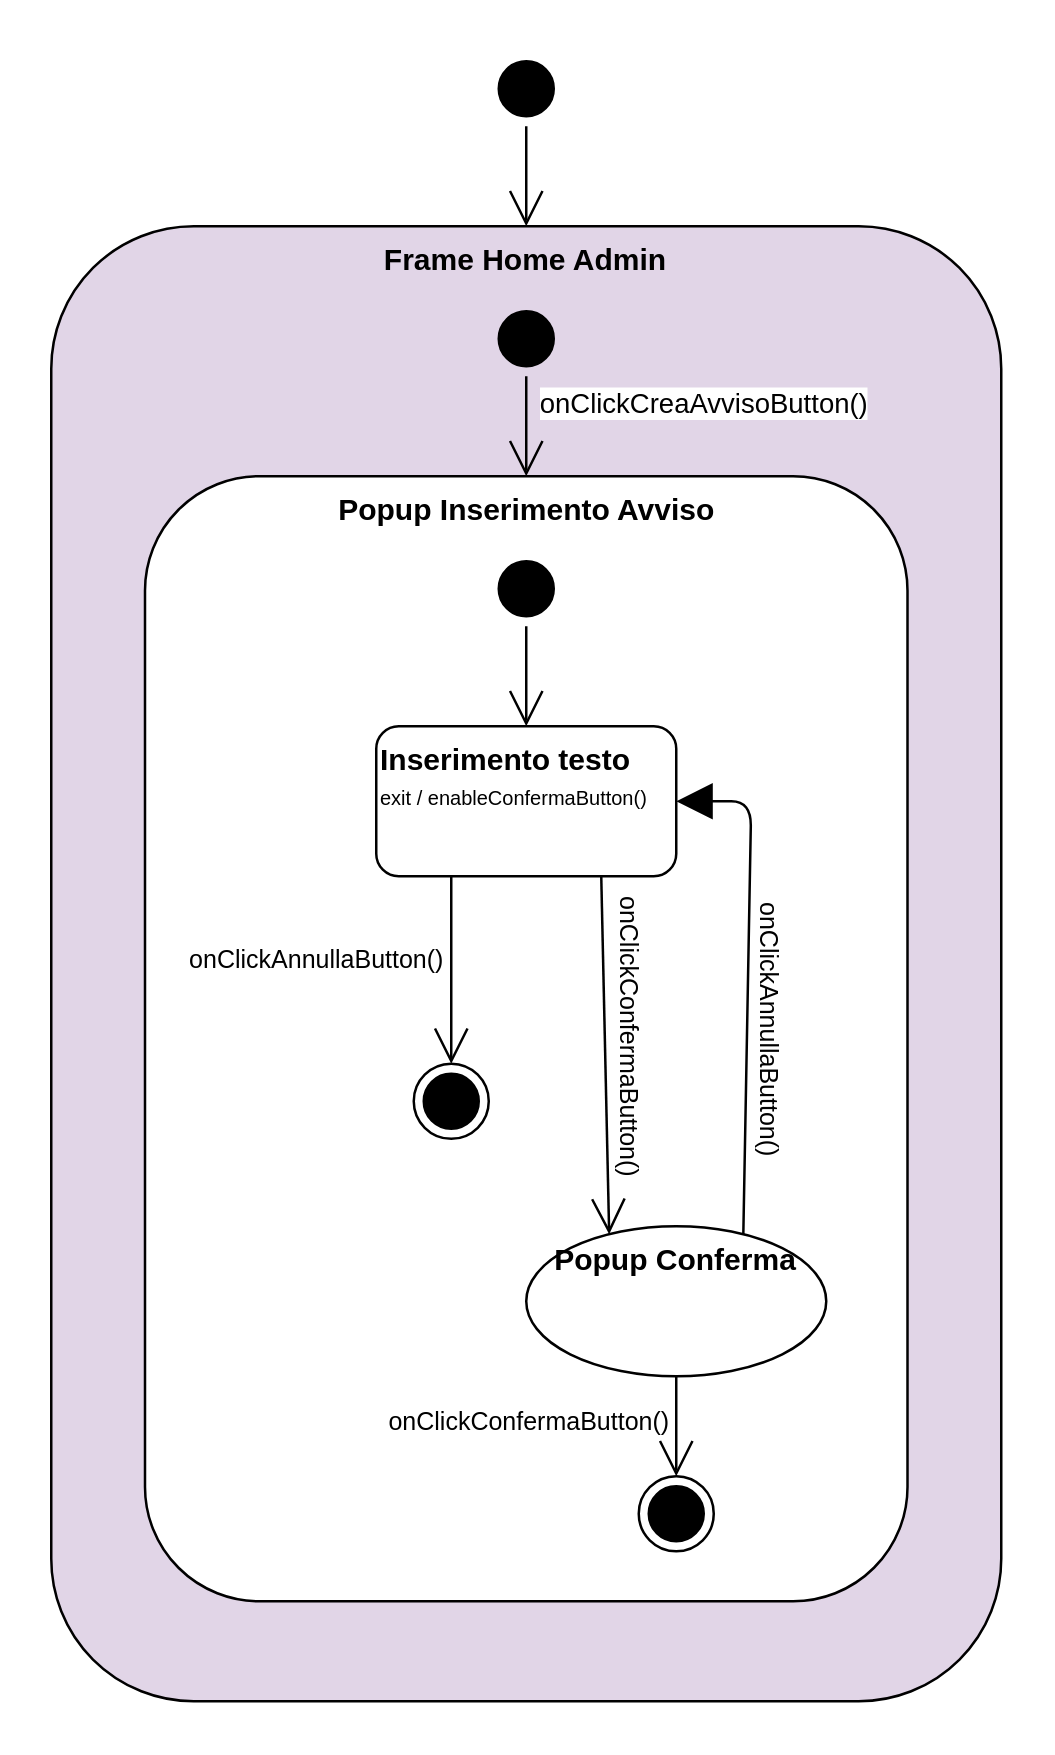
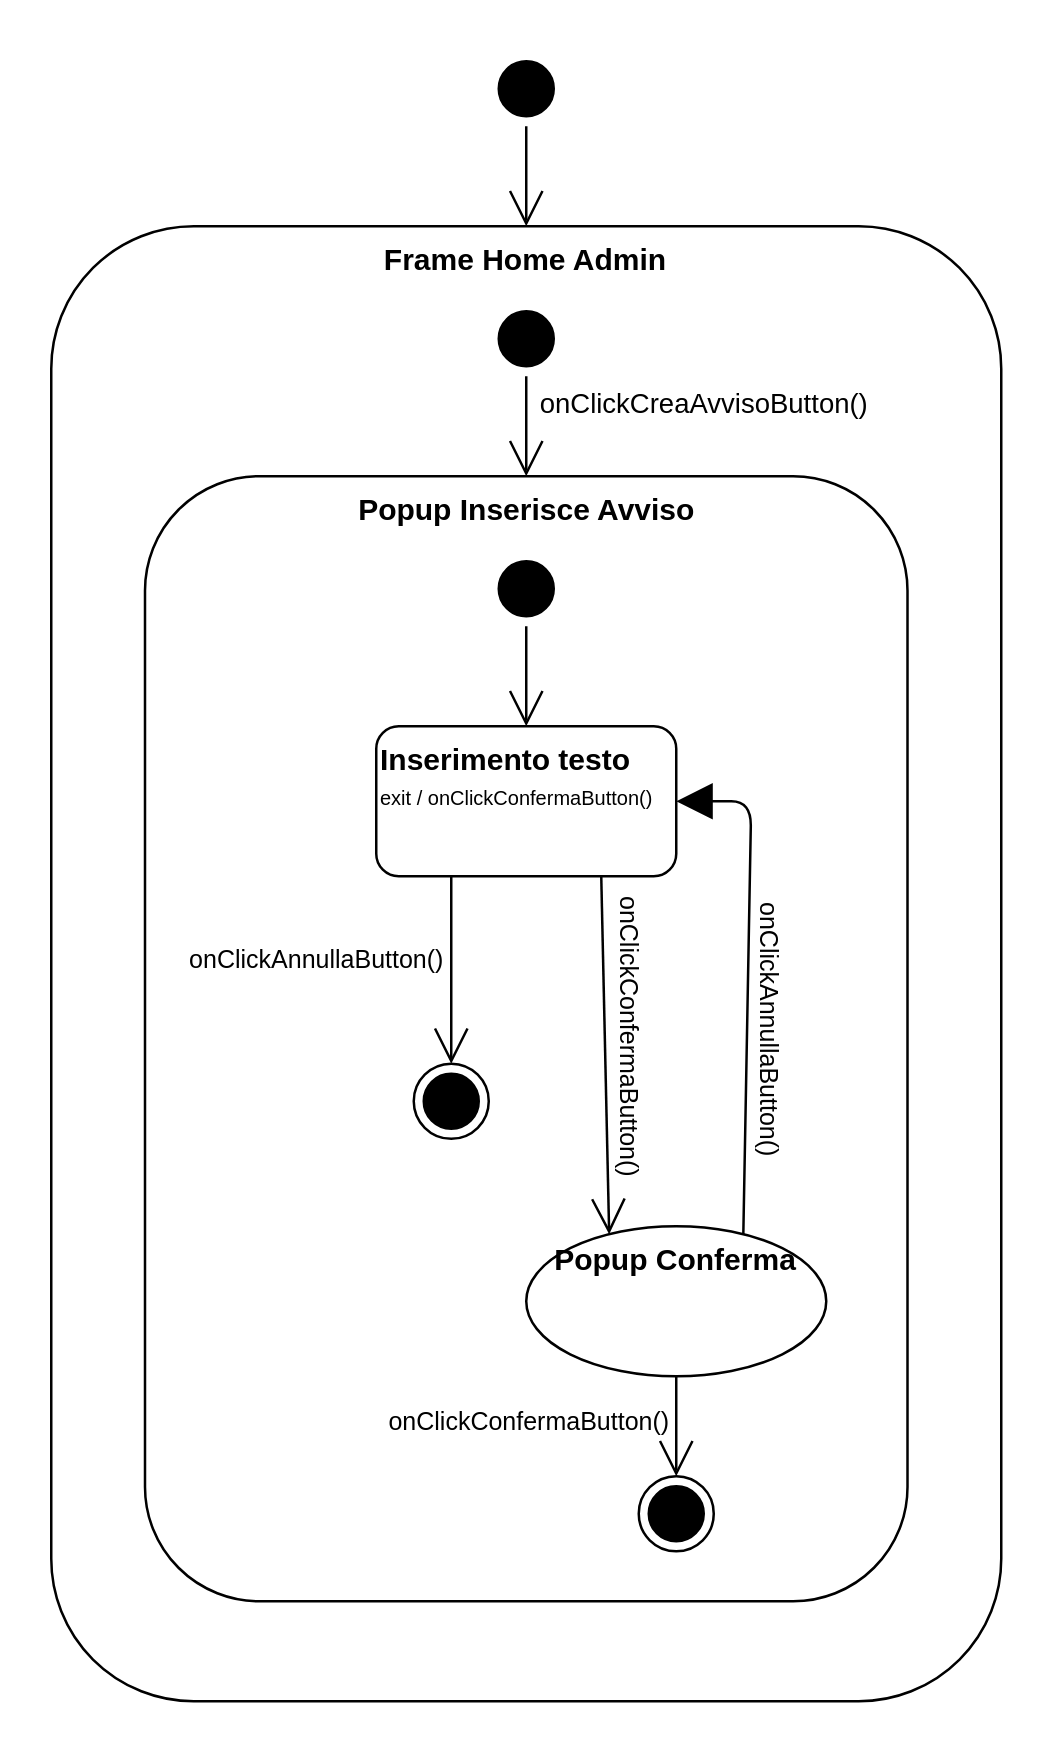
(526, 262) -> (526, 262)
(528, 512) -> (528, 512)
(529, 798) -> (529, 798)
